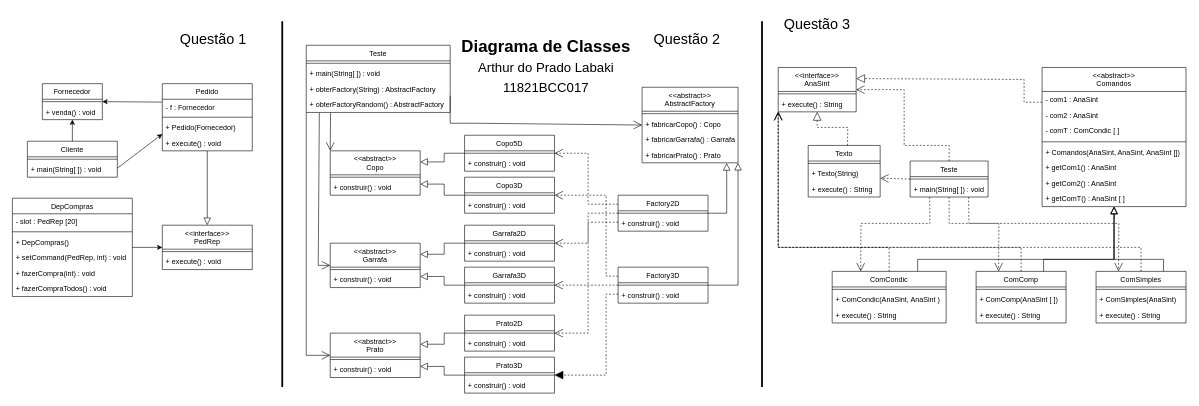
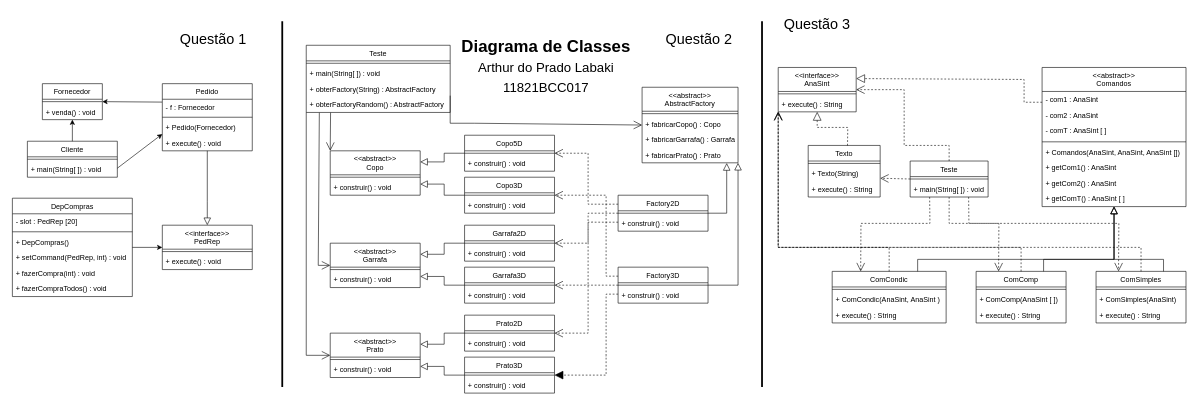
(687, 39) -> (699, 39)
(1084, 131) -> (1080, 131)
